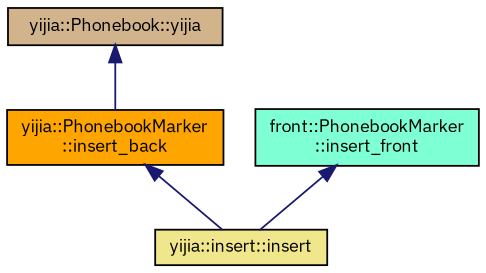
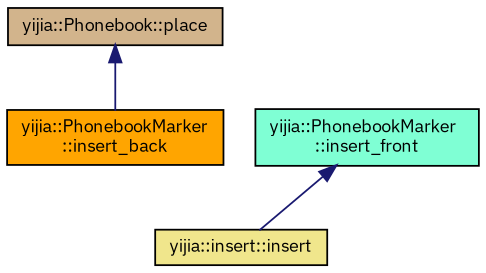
(115, 27) -> (115, 27)
(367, 137) -> (367, 137)
(191, 203) -> none
